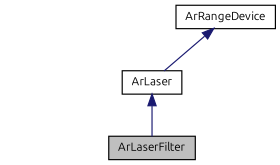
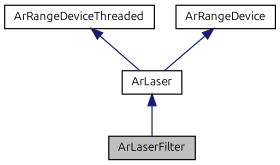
none -> (80, 17)
